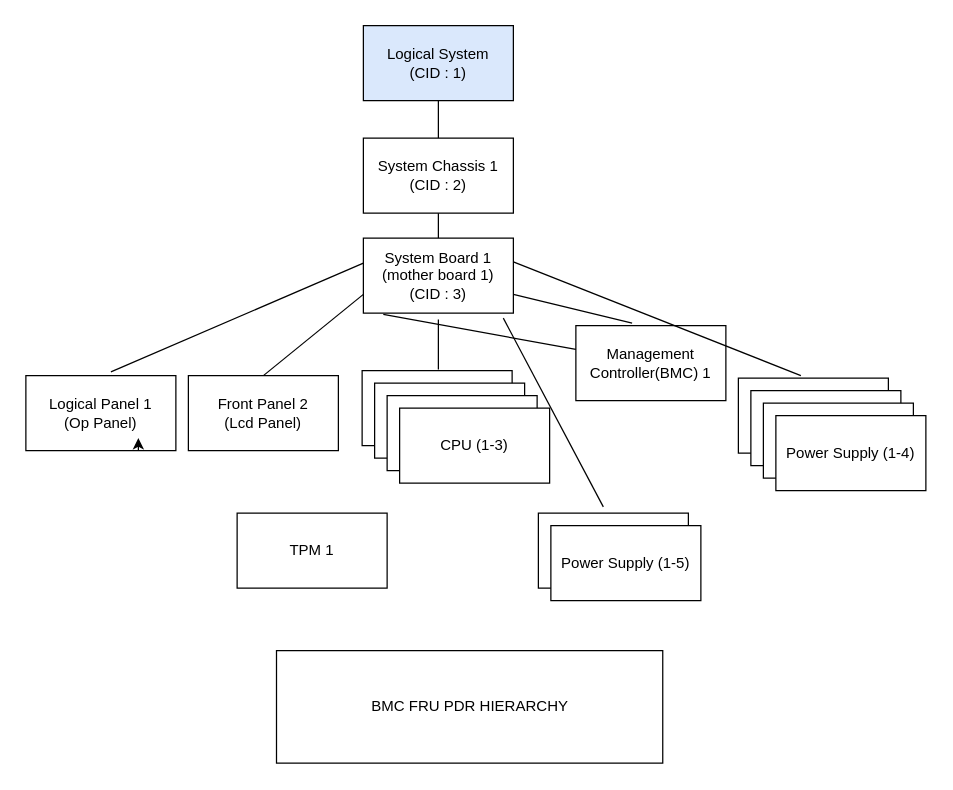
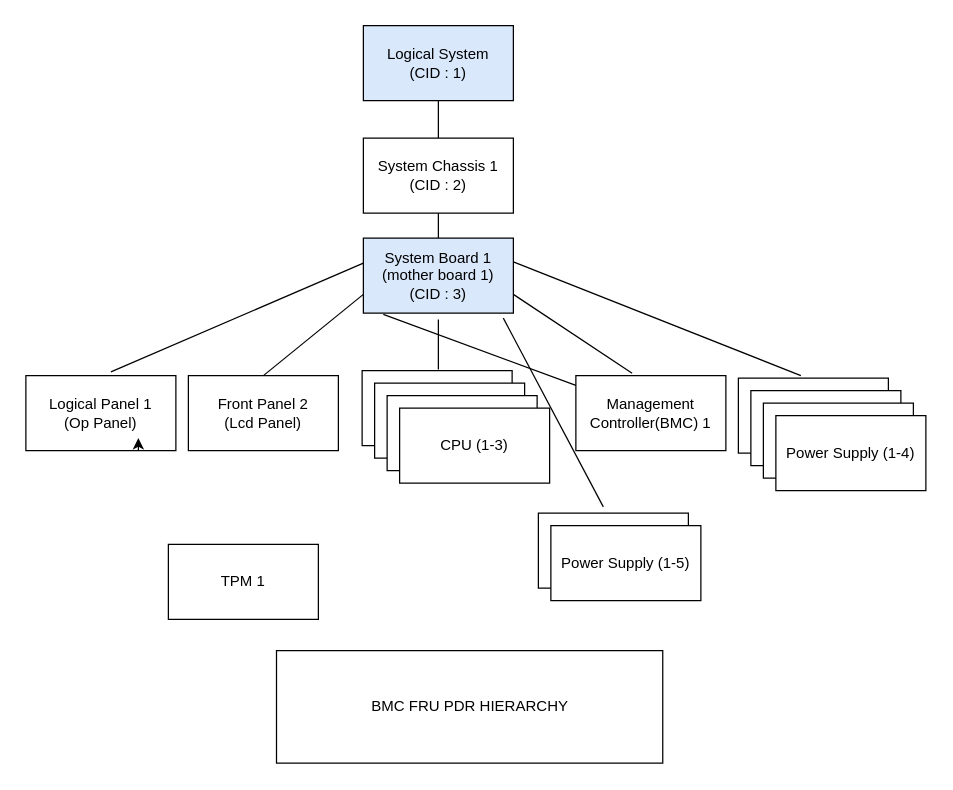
(438, 276) -> (438, 276)
(651, 363) -> (651, 413)
(312, 551) -> (243, 582)
